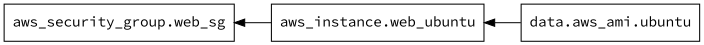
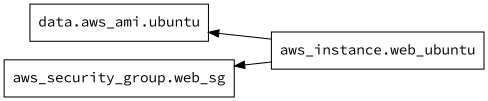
(508, 23) -> (245, 36)
